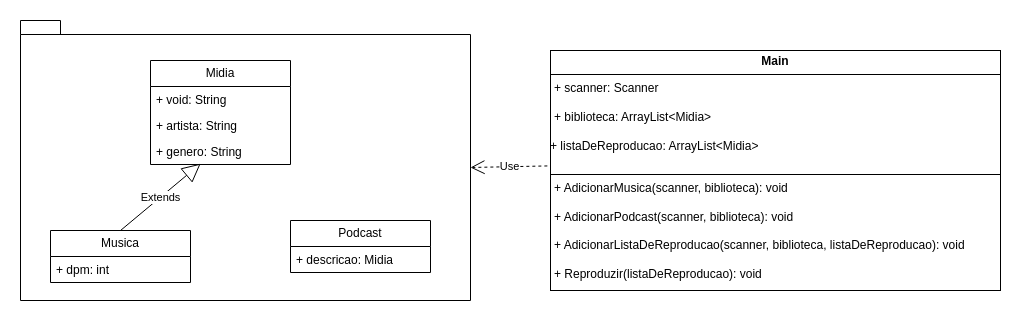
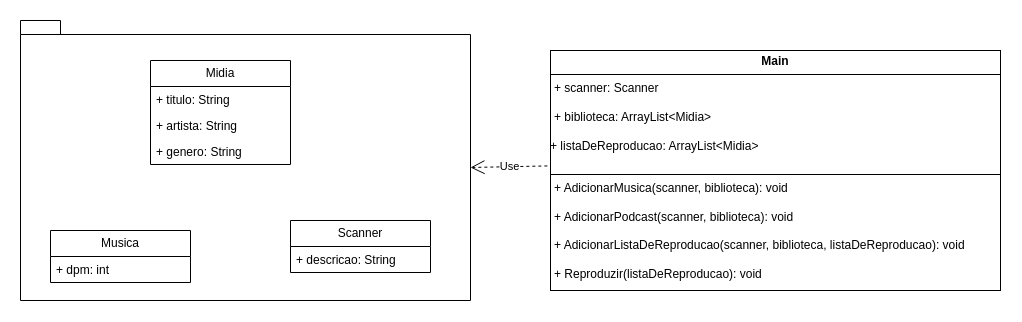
(196, 101) -> (201, 101)
(155, 202) -> none
(361, 234) -> (361, 234)
(348, 261) -> (353, 261)
